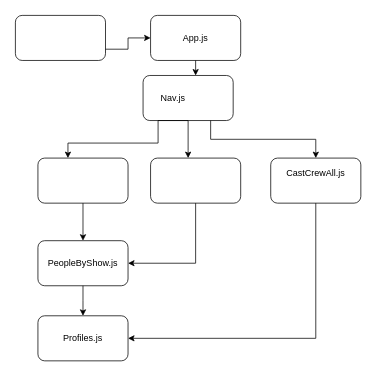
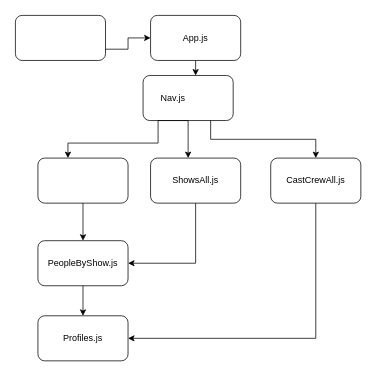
(315, 173) -> (315, 180)
none -> (195, 180)
